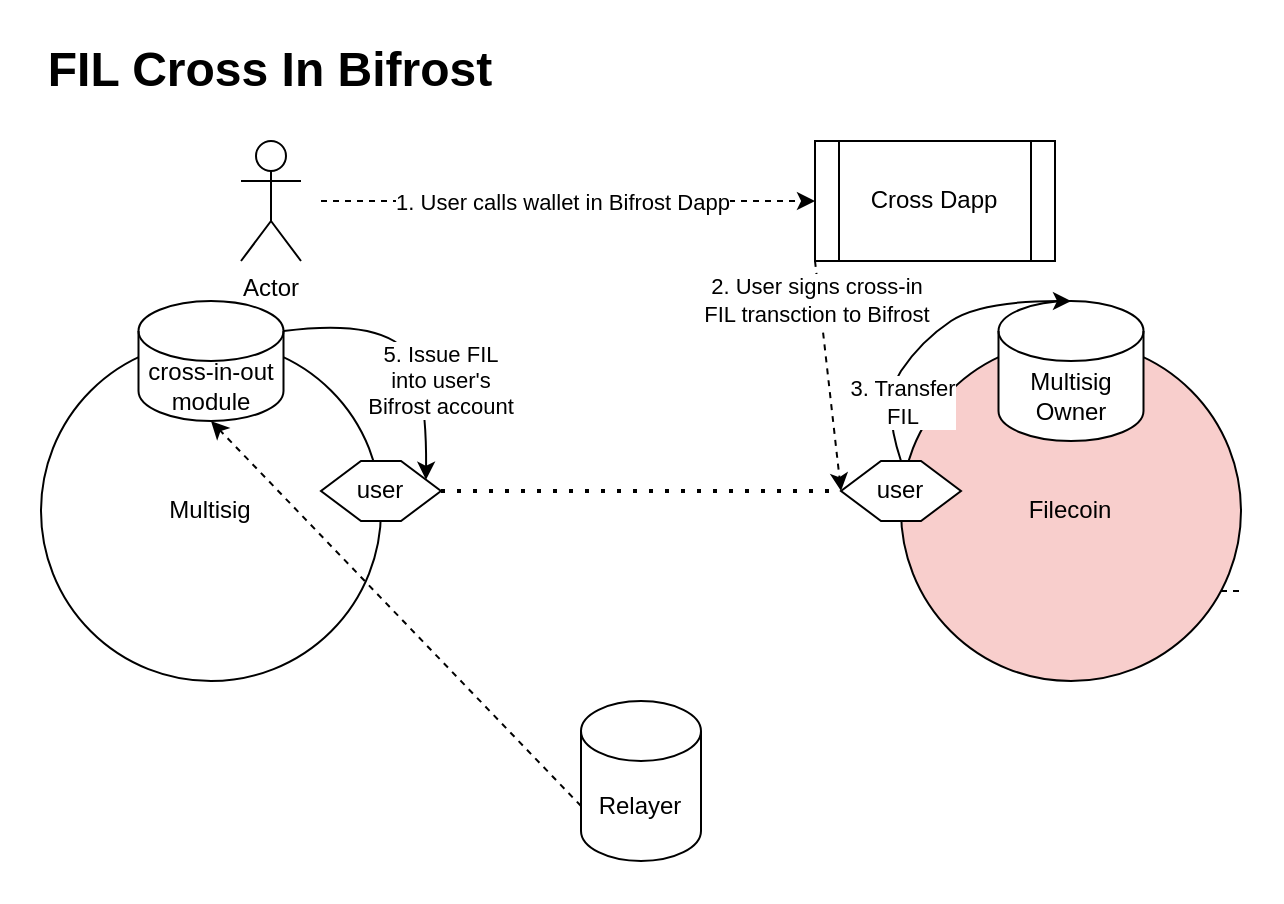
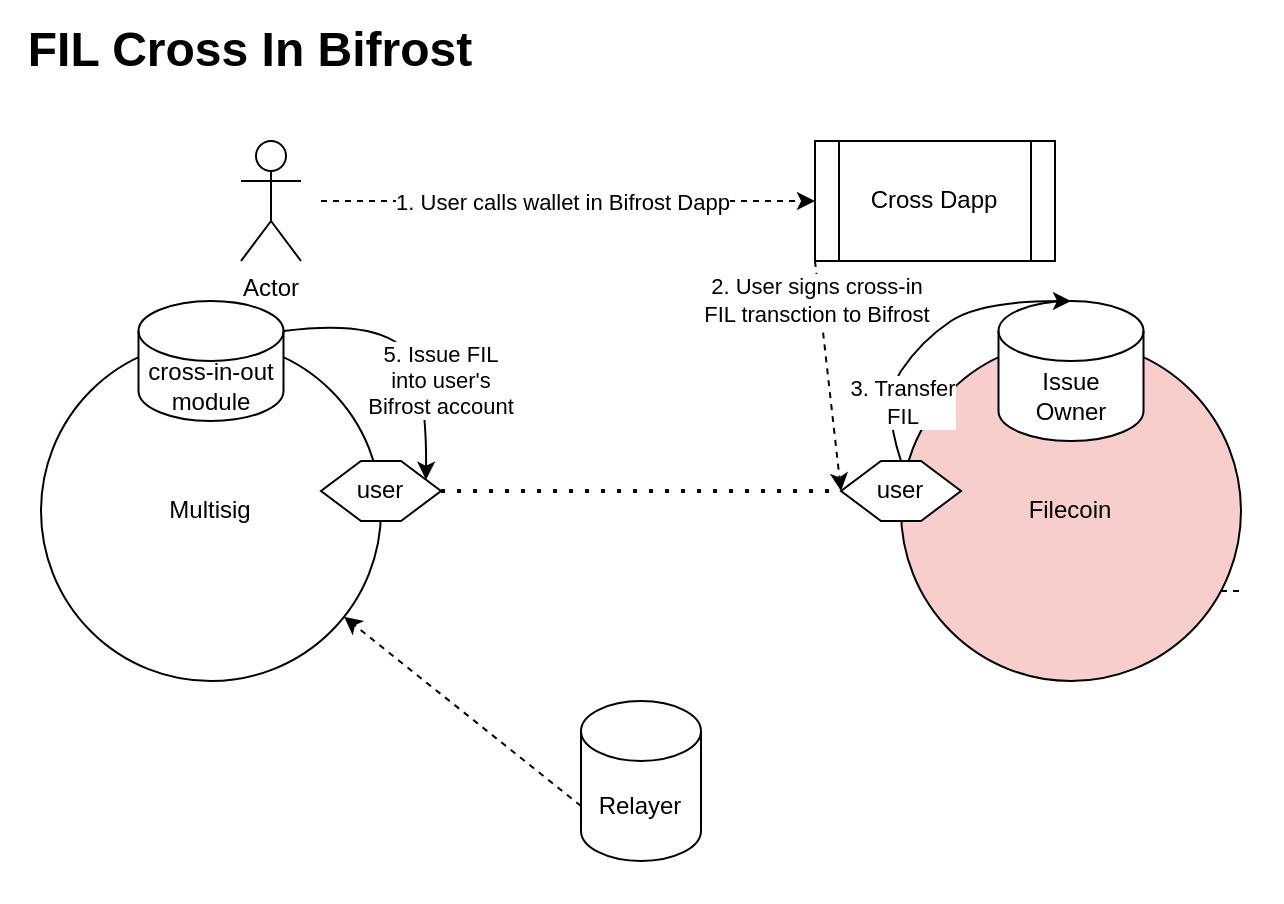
(271, 71) -> (251, 51)
(1072, 397) -> (1072, 397)
(399, 617) -> (467, 715)
